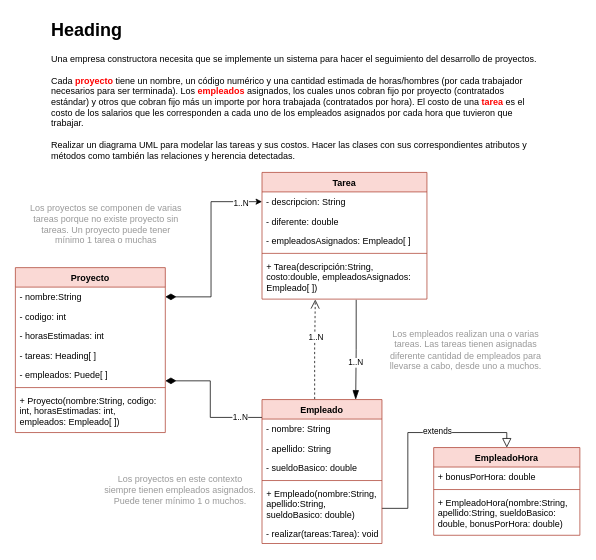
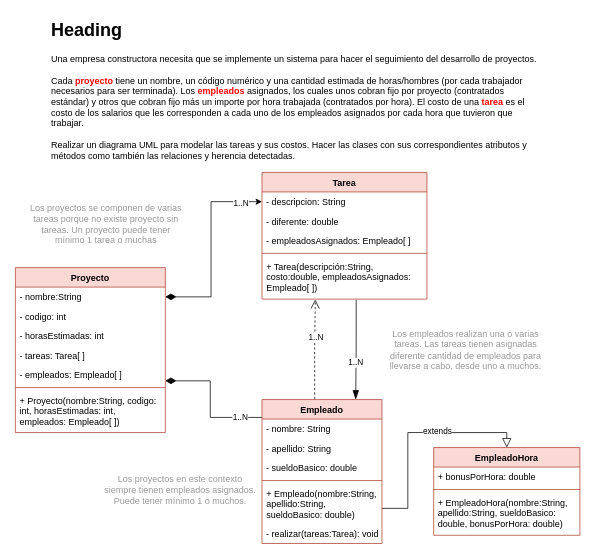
(64, 356) -> (60, 356)
(67, 375) -> (73, 375)
